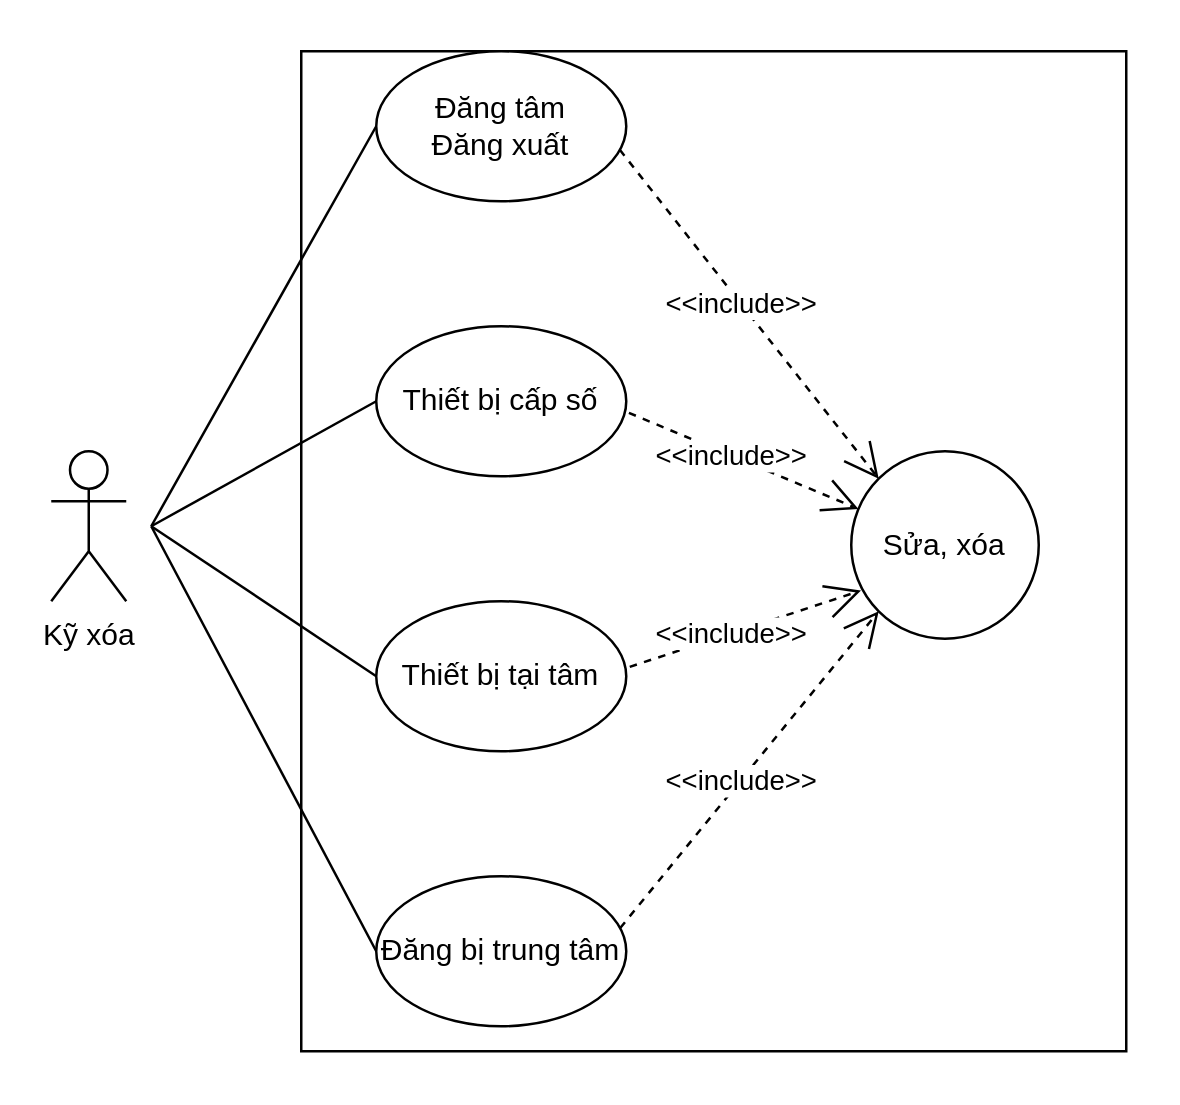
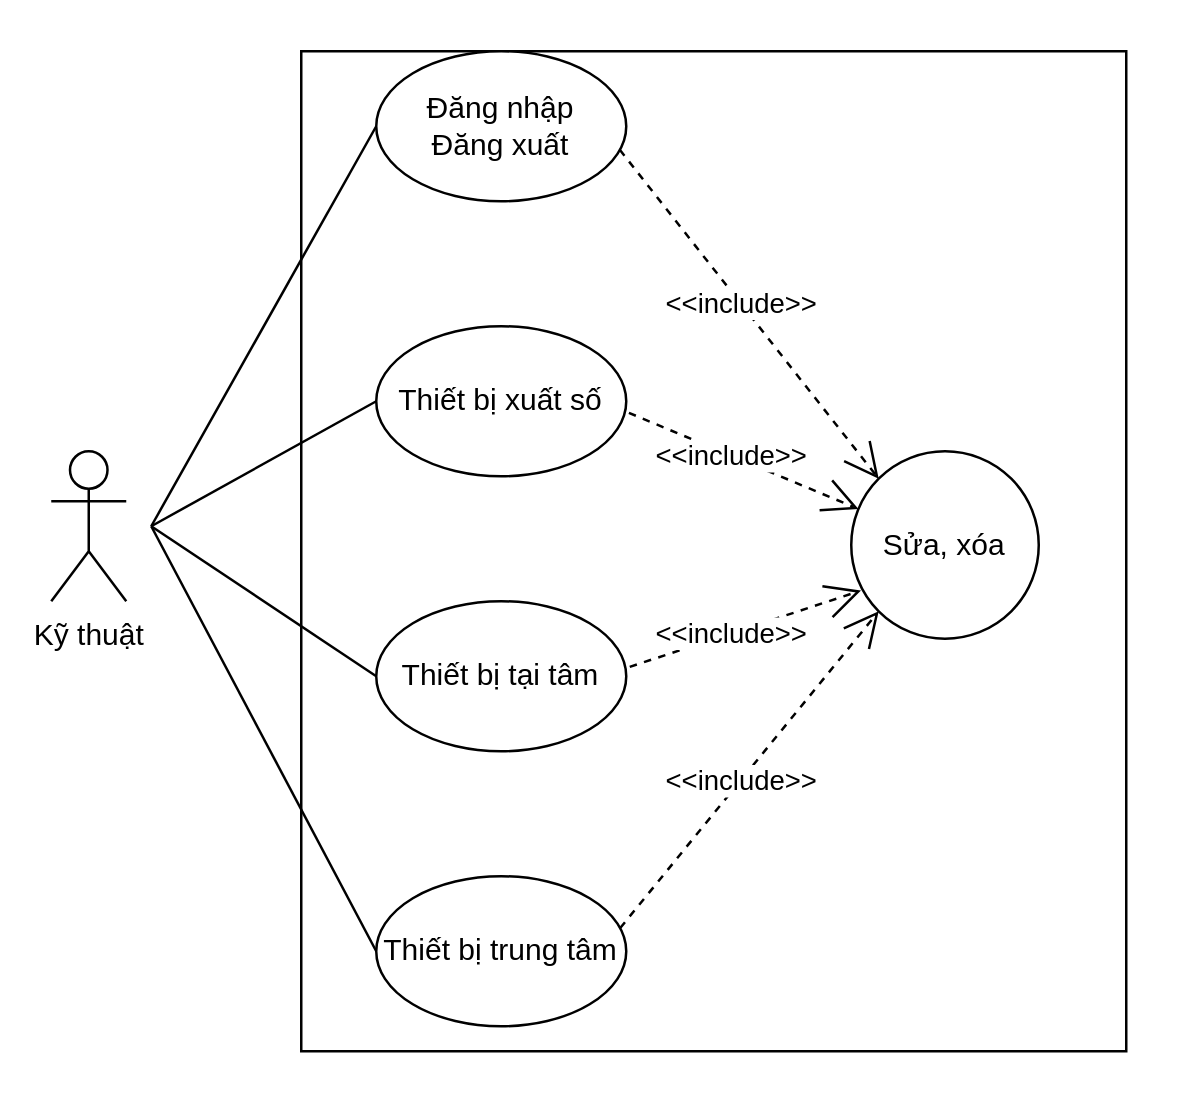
(501, 126) -> (501, 126)
(501, 401) -> (501, 401)
(90, 637) -> (90, 637)
(501, 951) -> (501, 951)
